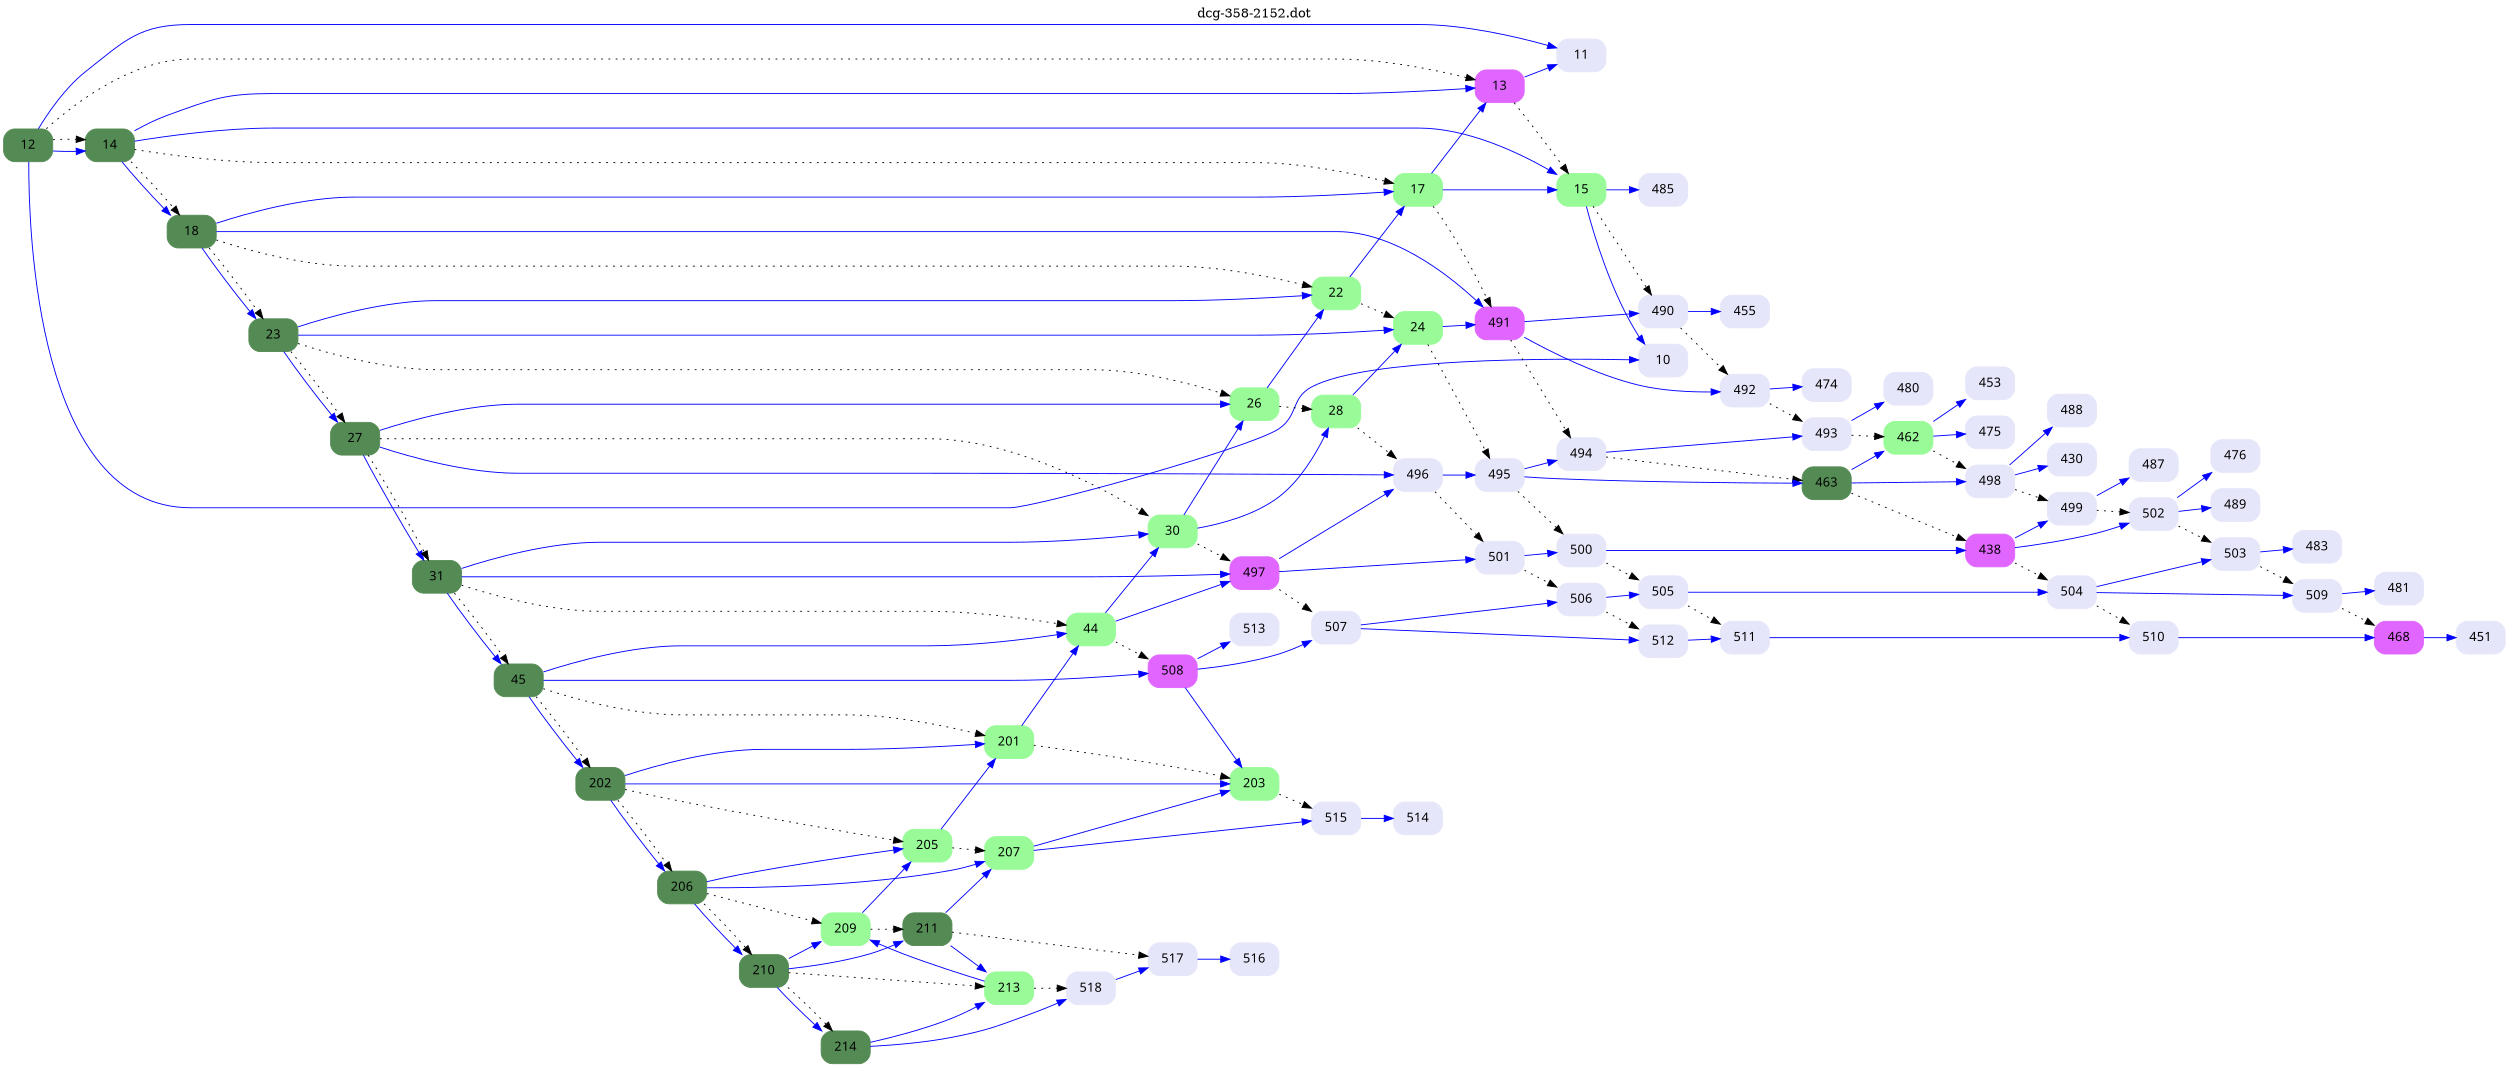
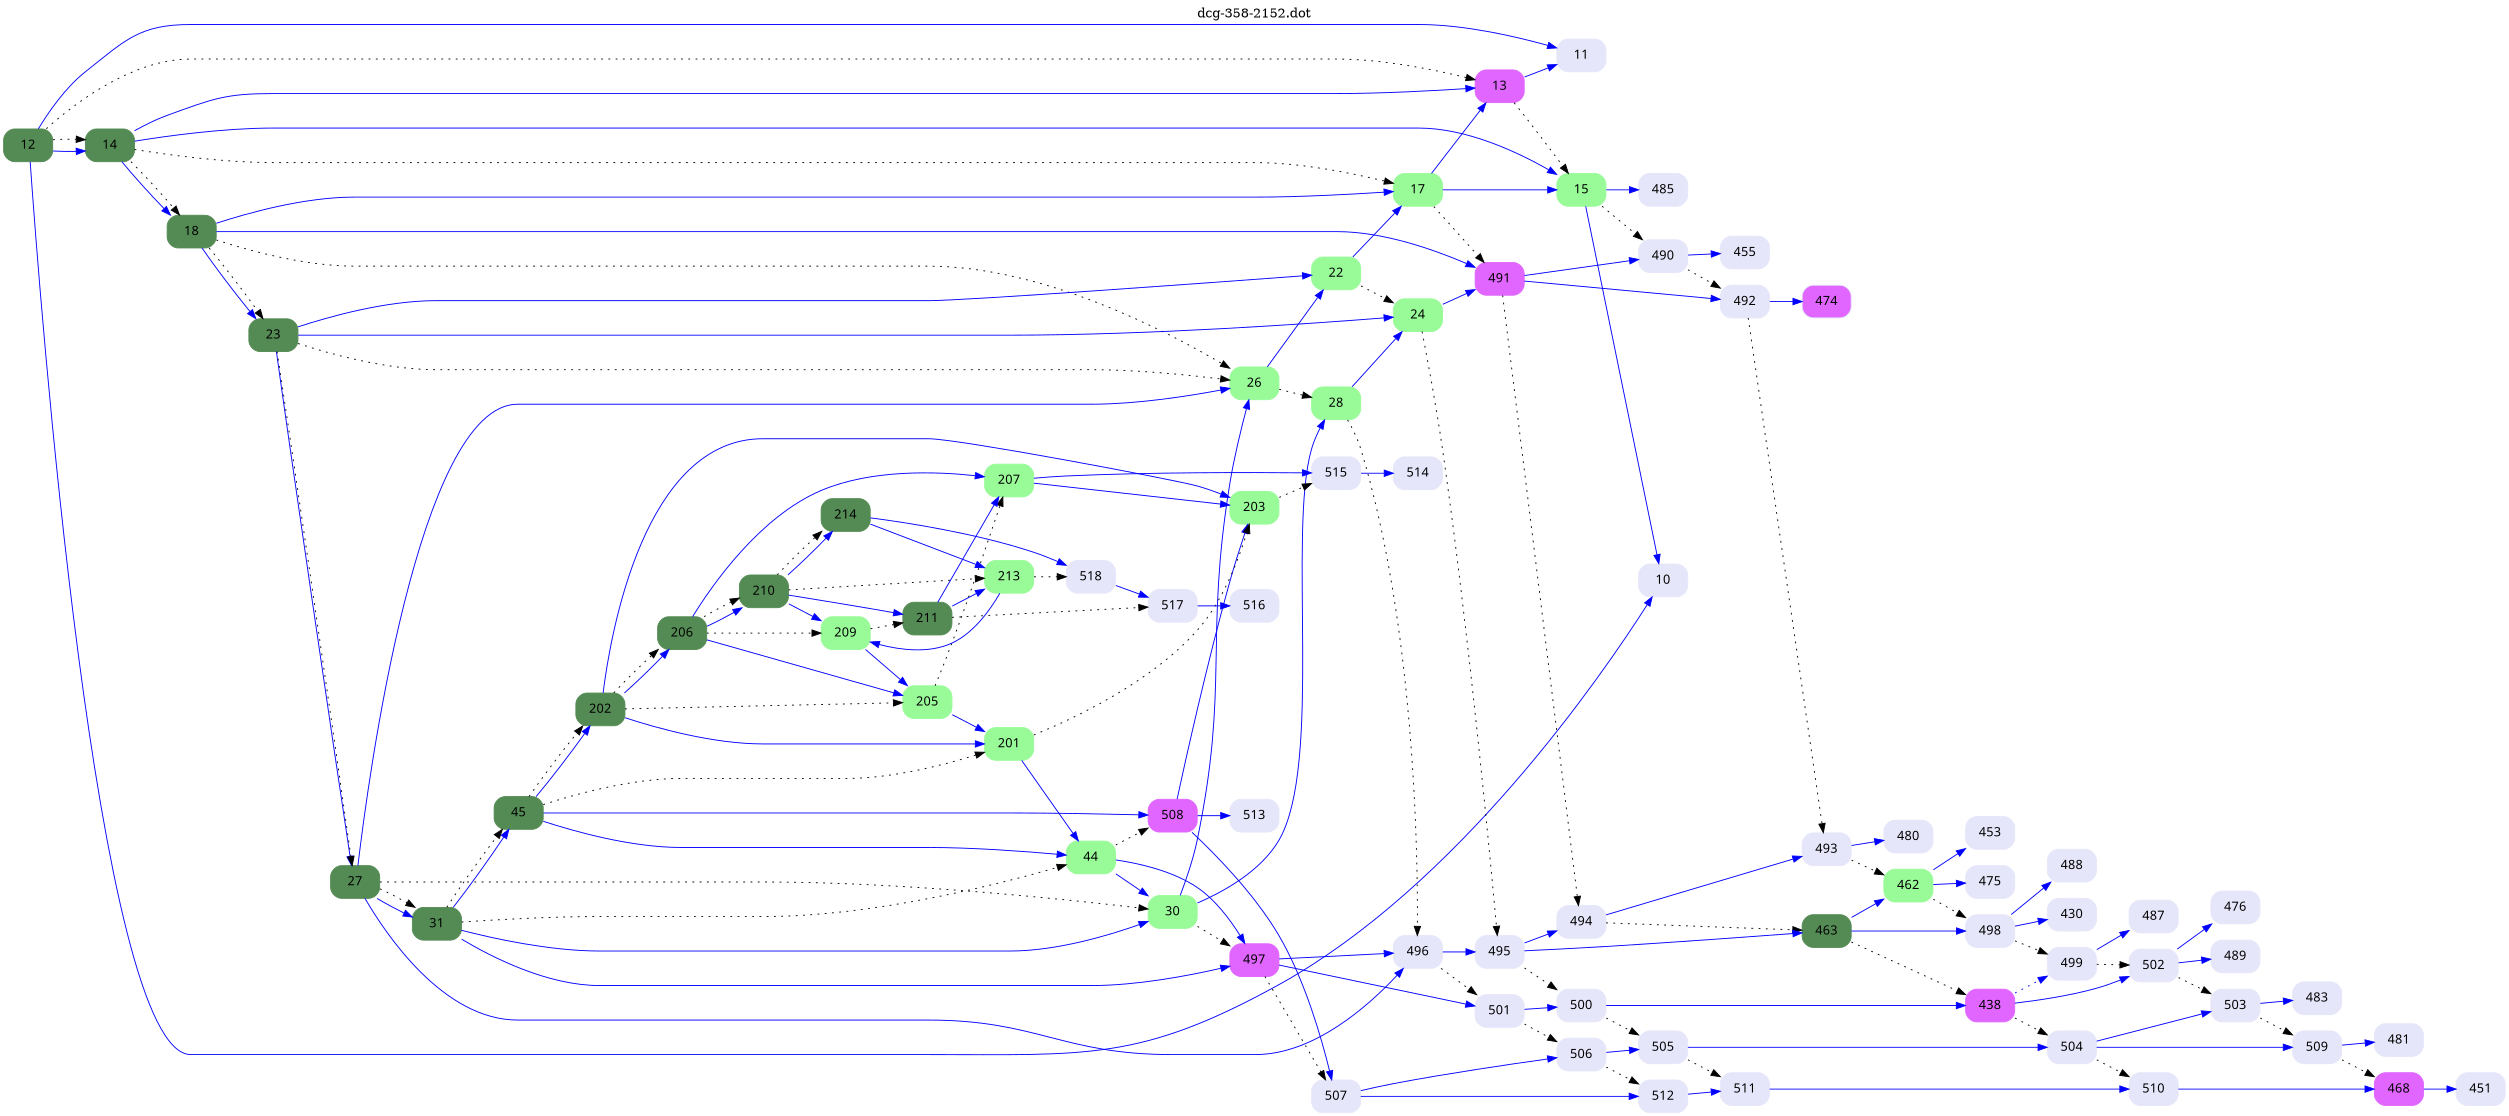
(759, 266) -> (727, 266)
(1827, 385) -> (1827, 302)
(2027, 532) -> (2027, 987)
